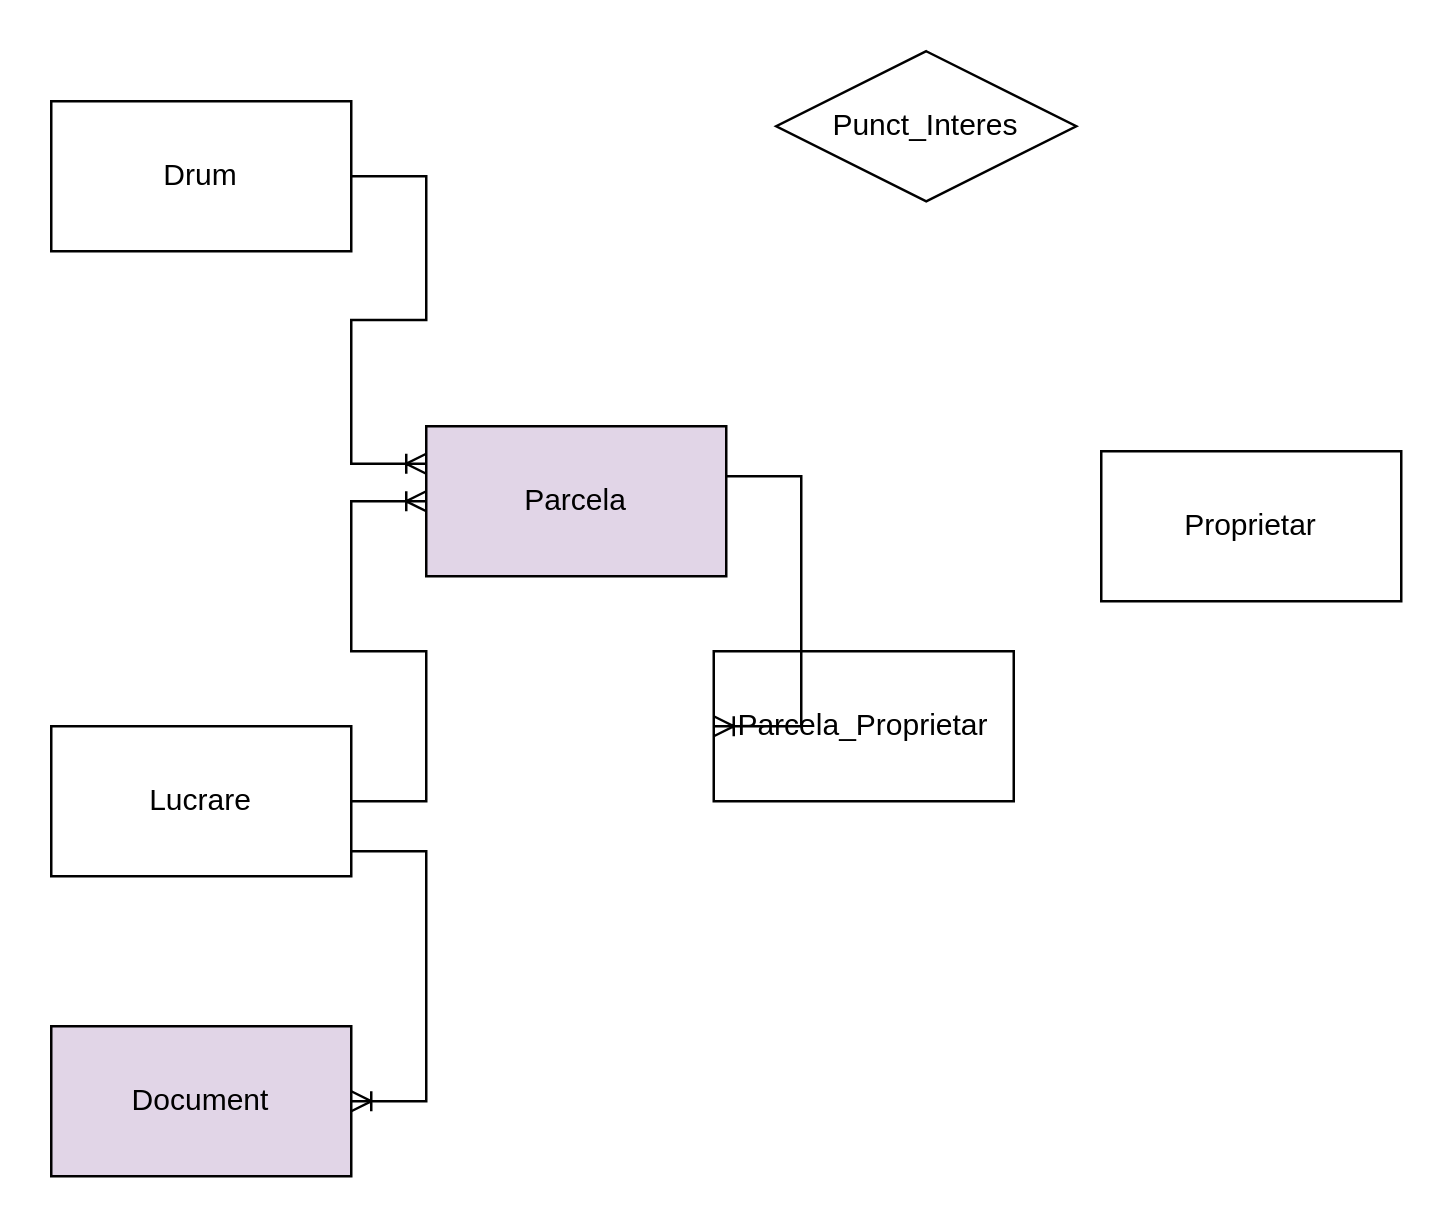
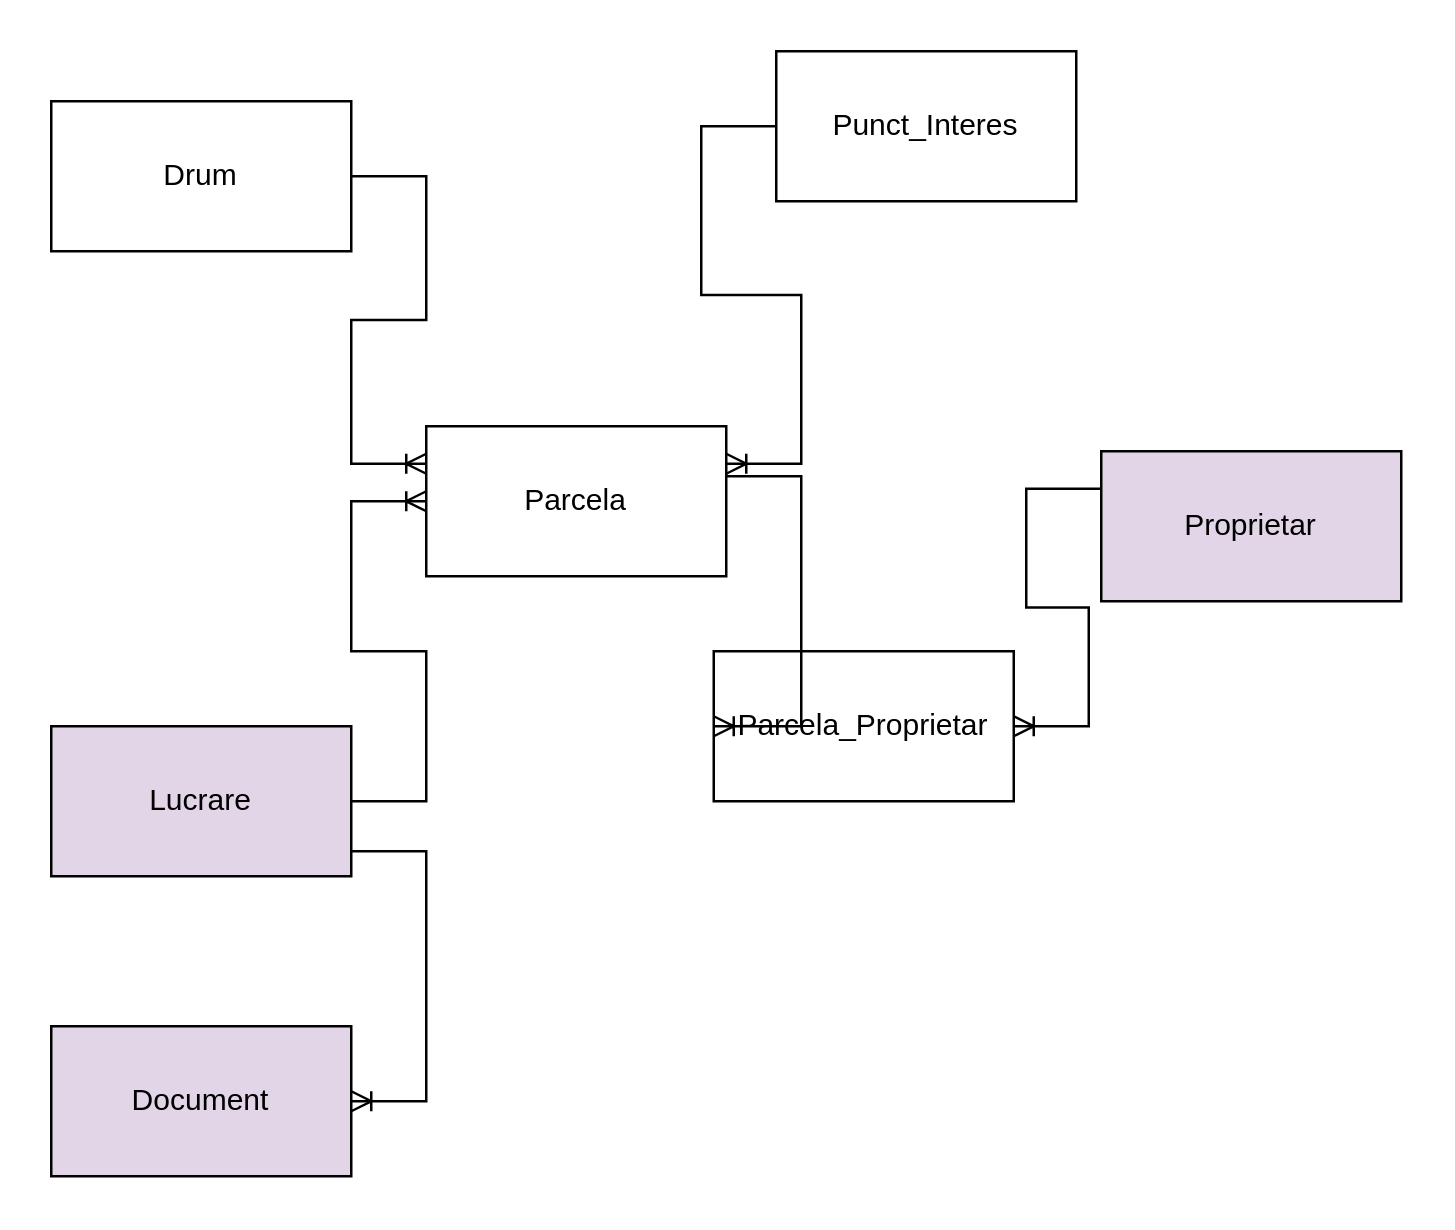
(926, 126) -> (926, 126)
none -> (751, 295)
(576, 501) -> (576, 501)
(1251, 526) -> (1251, 526)
none -> (1058, 608)
(201, 801) -> (201, 801)
